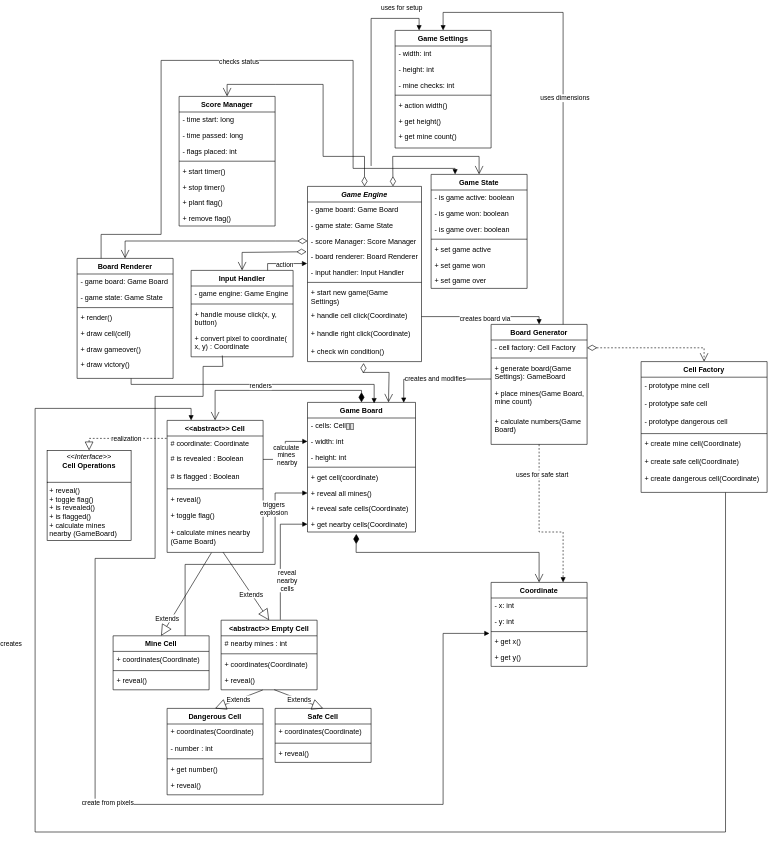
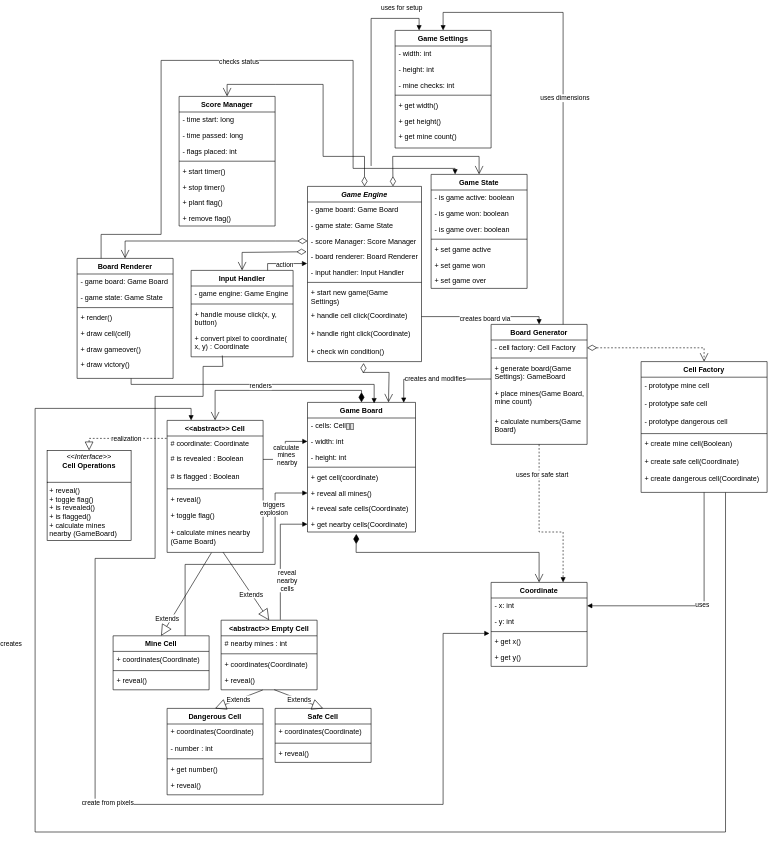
(427, 106) -> (422, 106)
(698, 444) -> (692, 444)
none -> (702, 606)
